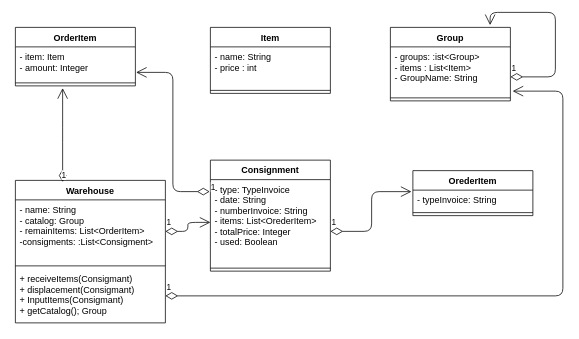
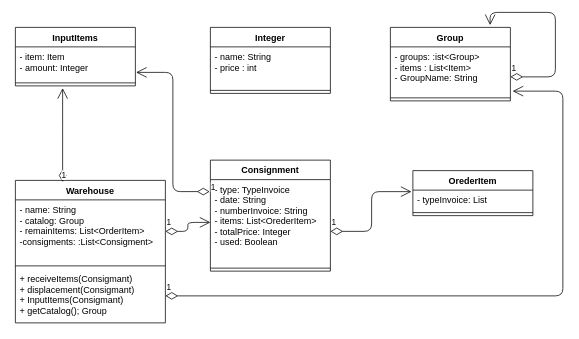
(75, 38) -> (75, 38)
(270, 38) -> (270, 38)
(464, 200) -> (459, 200)
